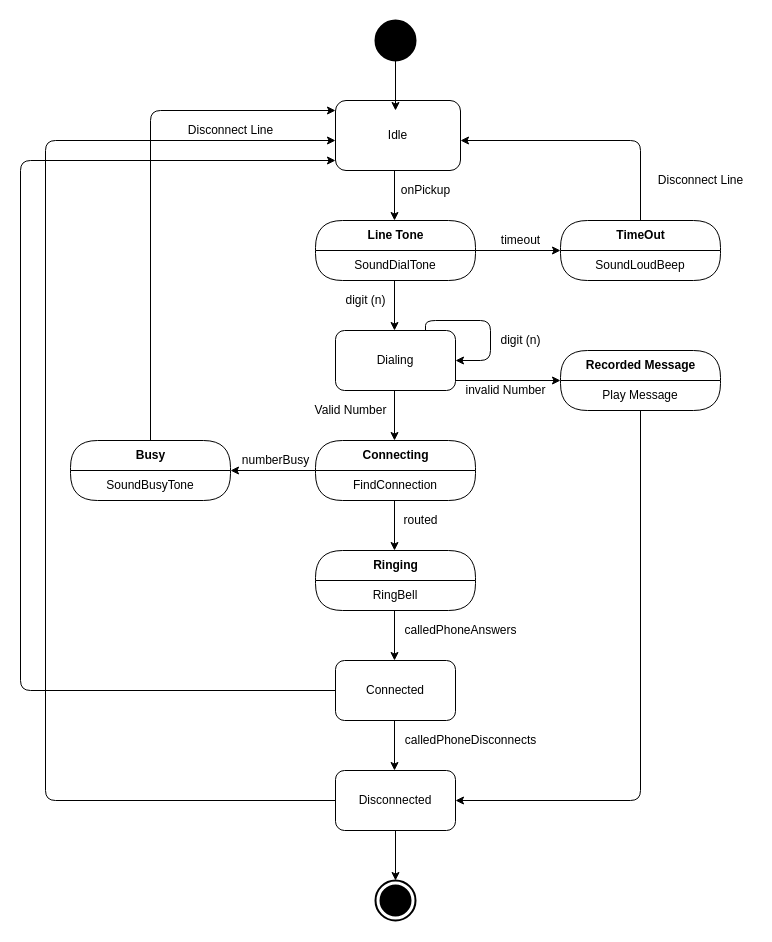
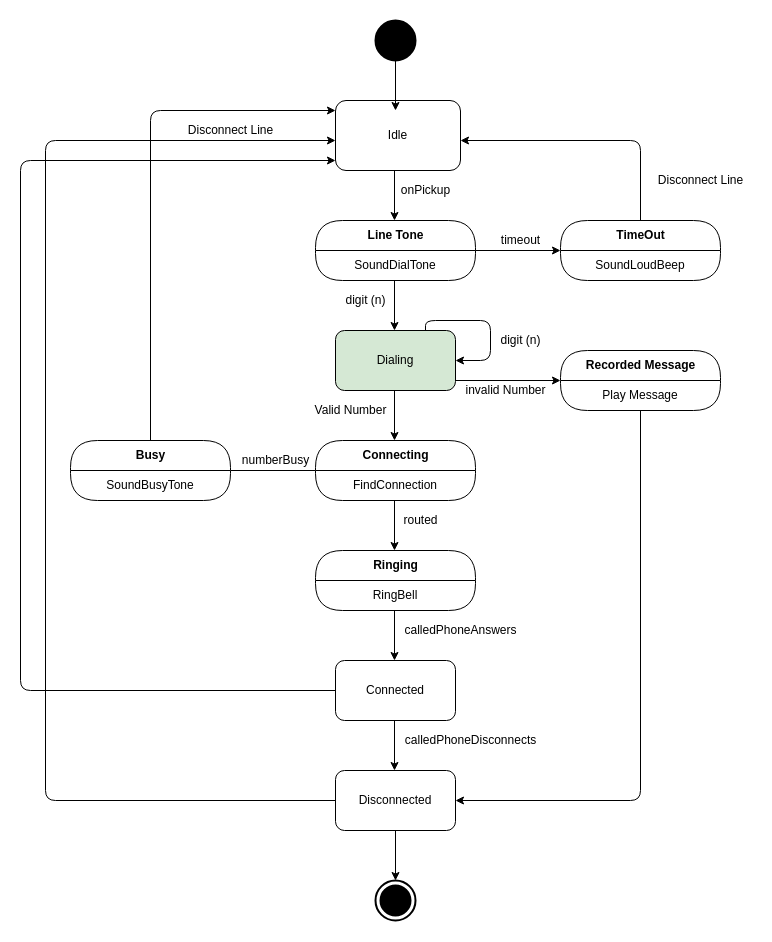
(396, 361) -> (396, 361)
(238, 471) -> (236, 471)
